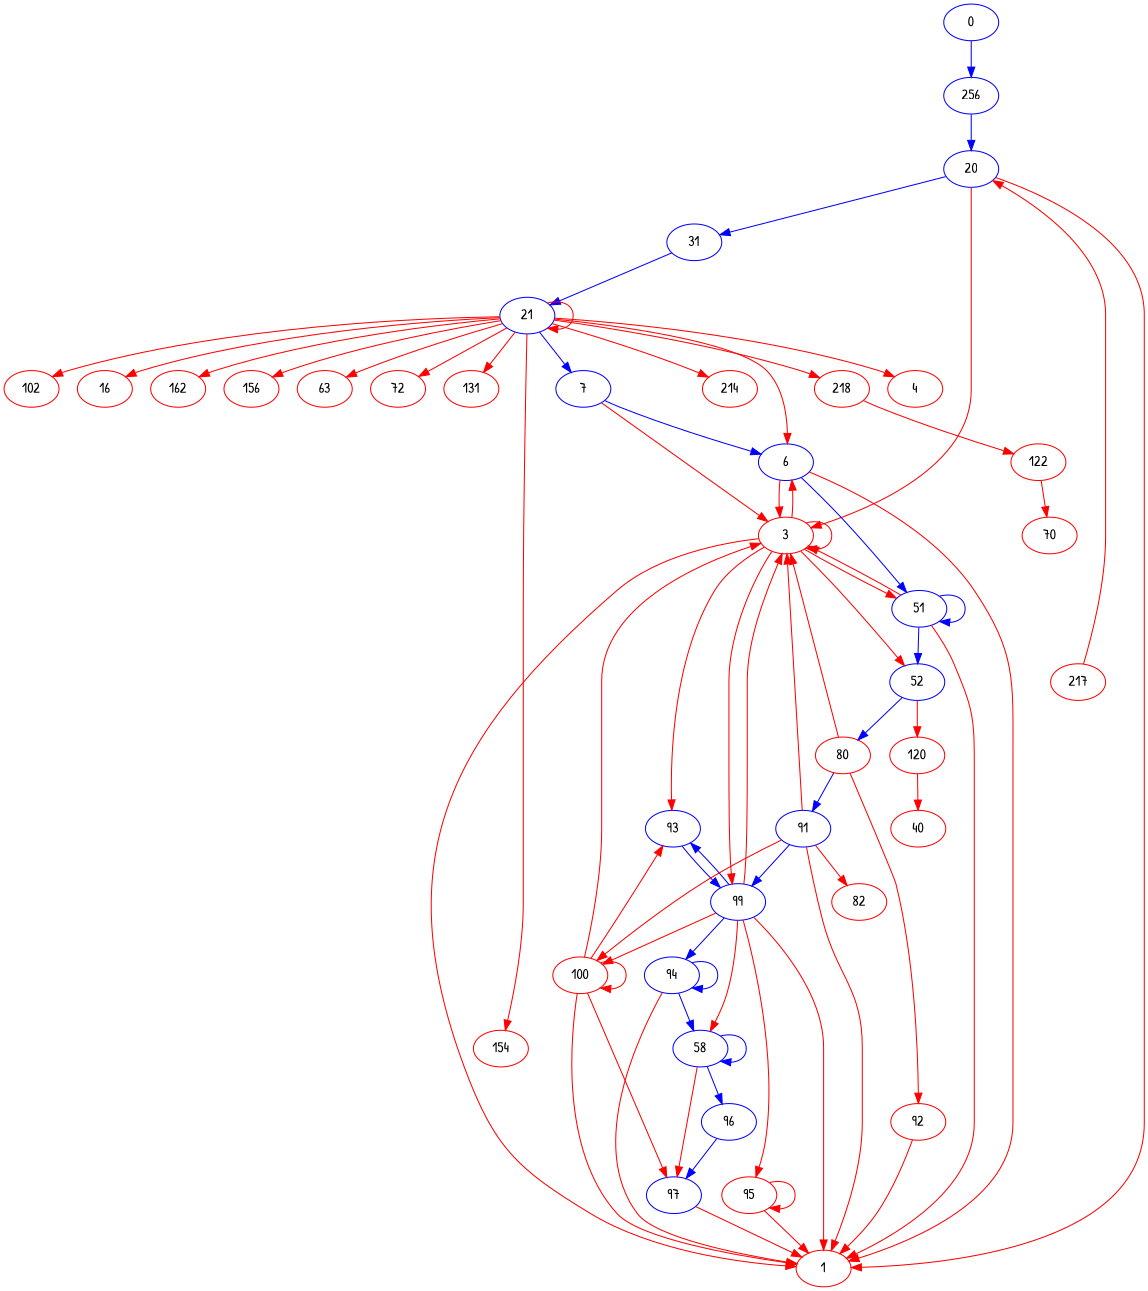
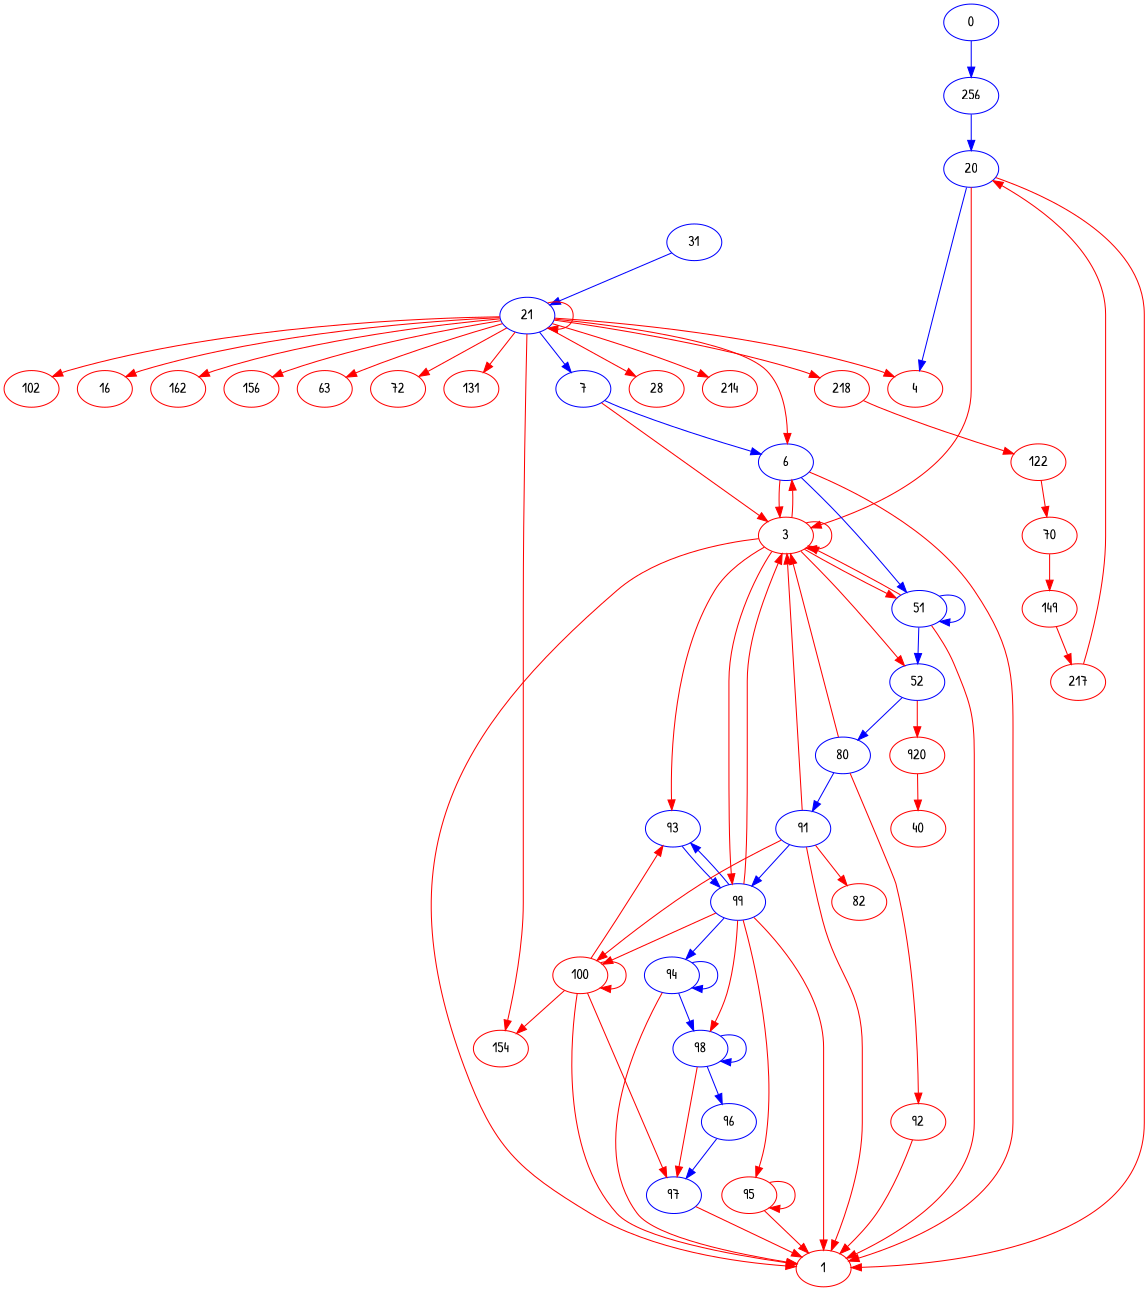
(838, 204) -> (944, 274)
none -> (657, 389)
none -> (1050, 609)
(602, 713) -> (544, 1009)
(843, 755) -> (843, 755)
(917, 755) -> (917, 755)
(700, 1049) -> (700, 1049)
